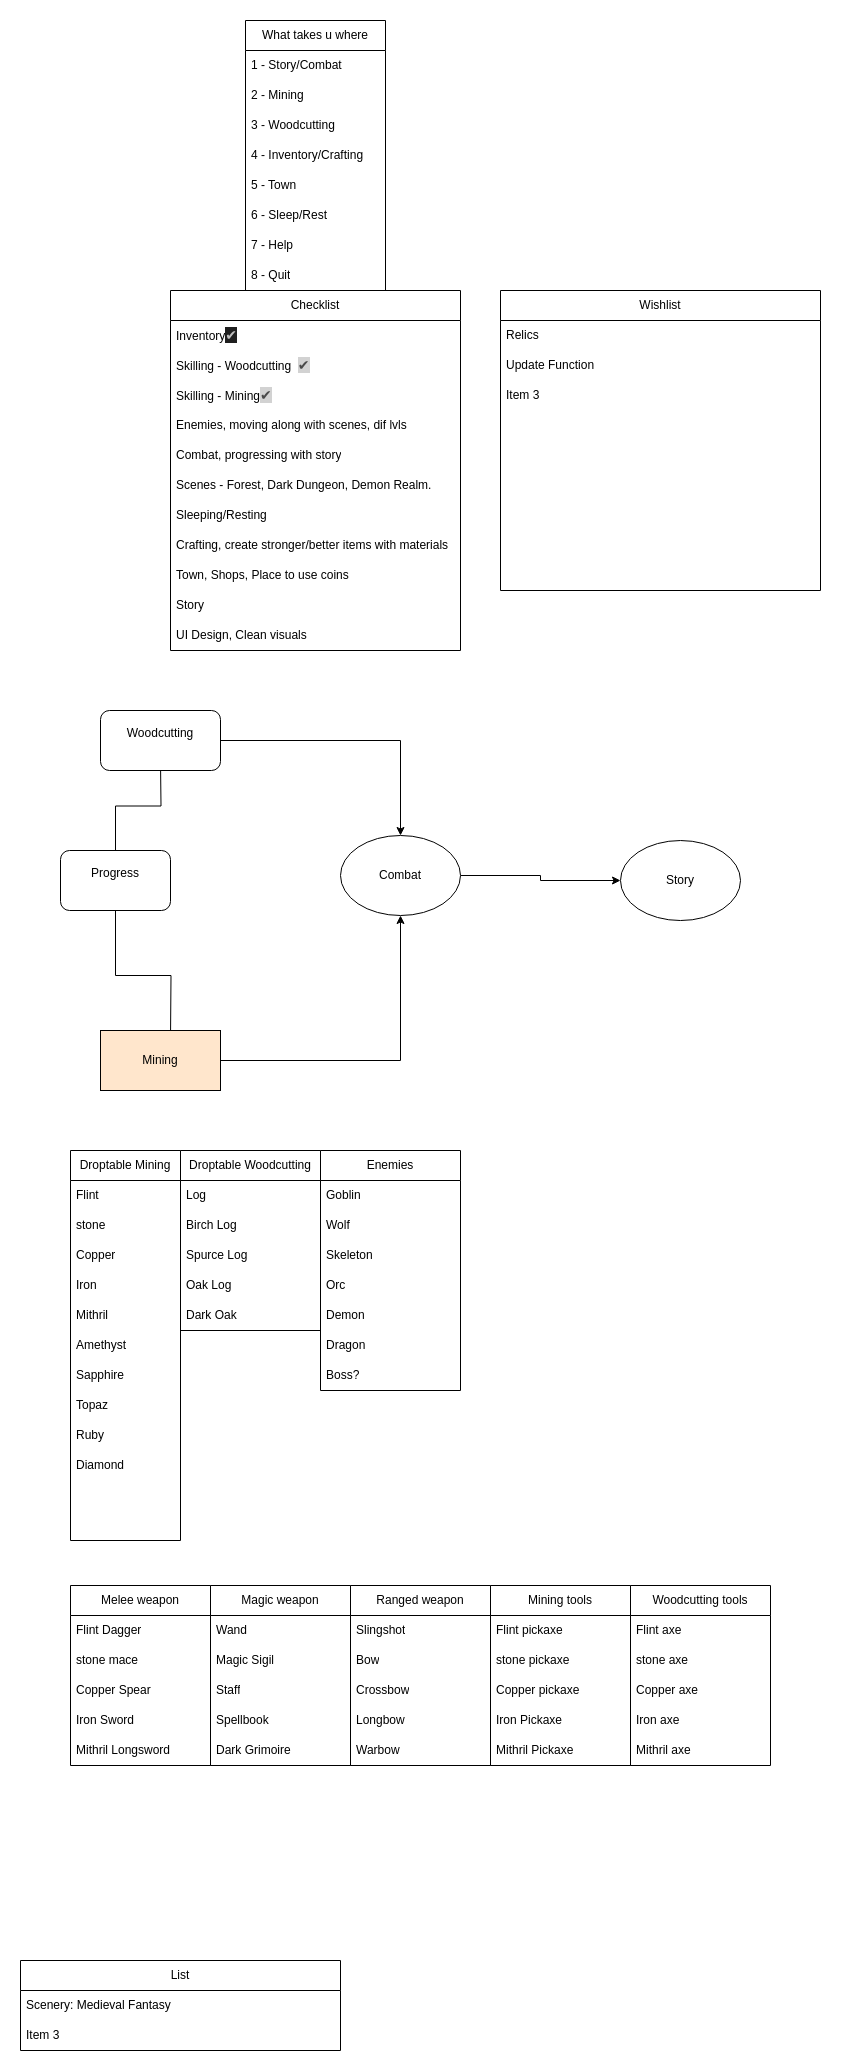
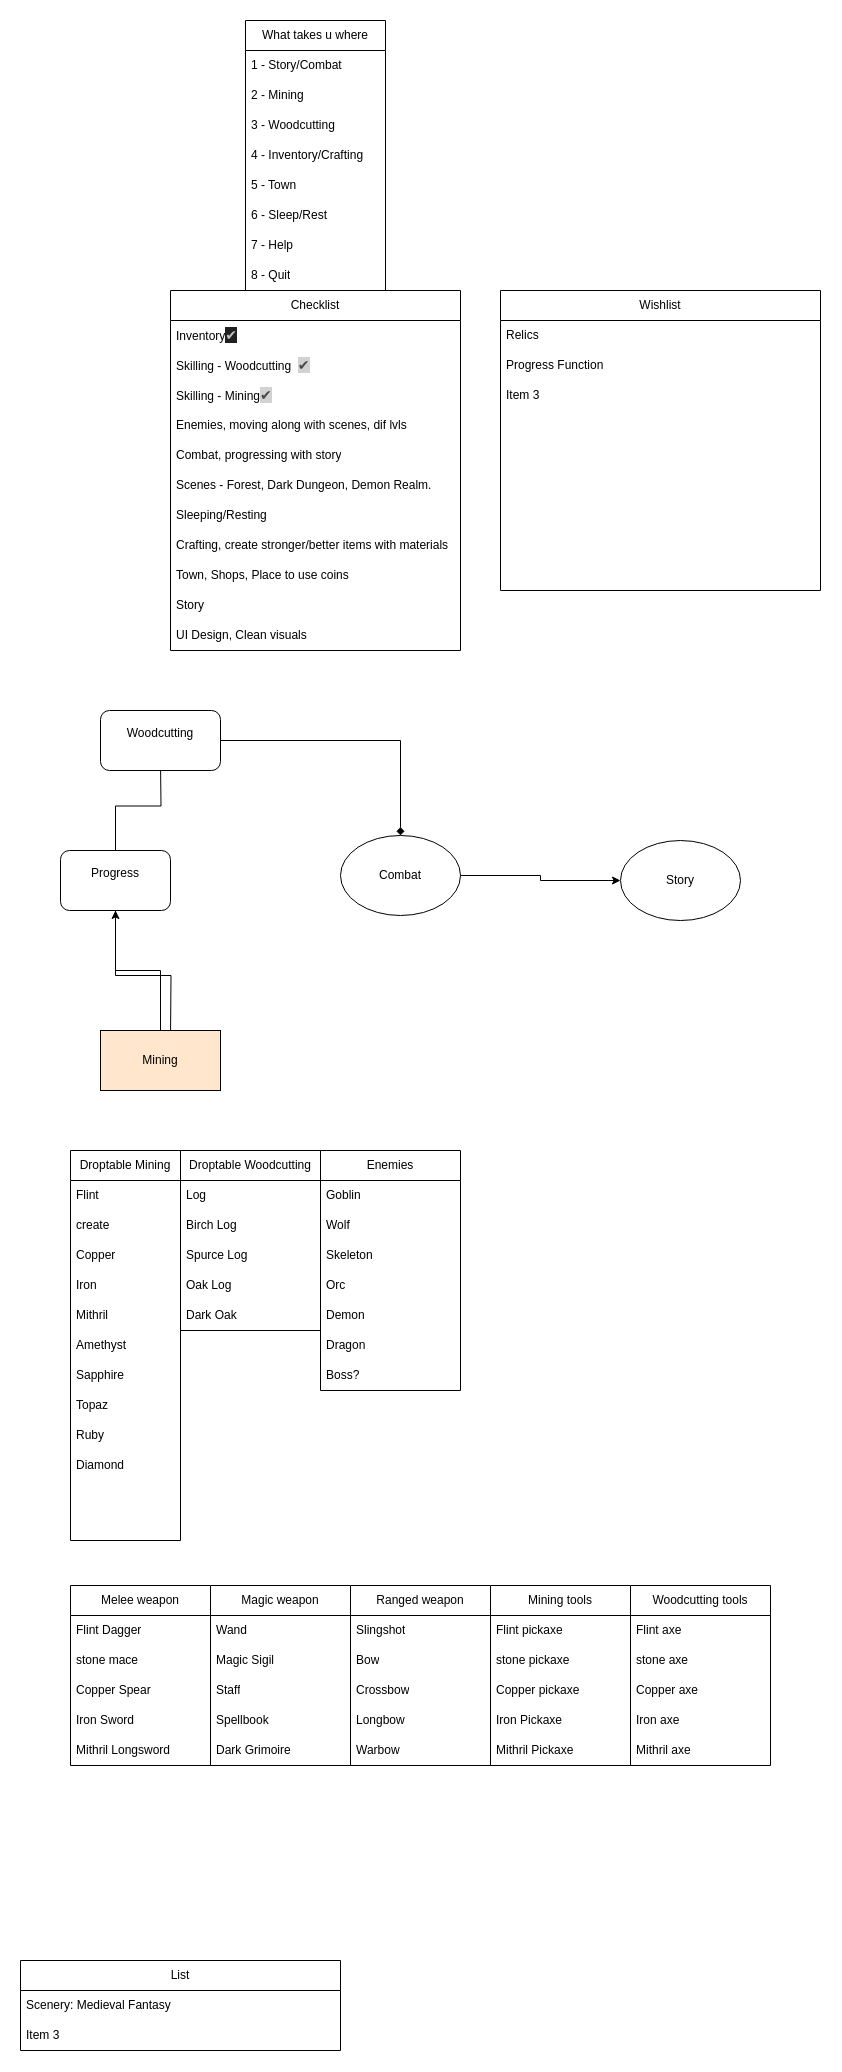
(554, 366) -> (561, 366)
(401, 827) -> (401, 827)
(380, 1061) -> (161, 980)
(93, 1226) -> (97, 1226)
